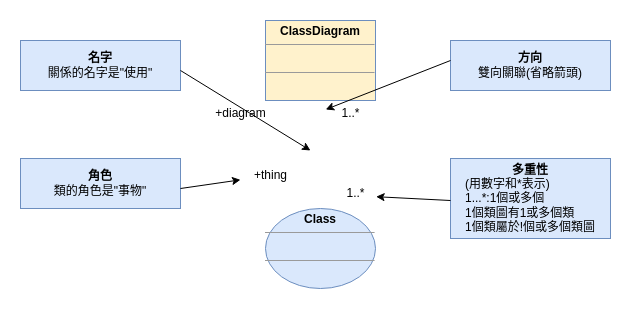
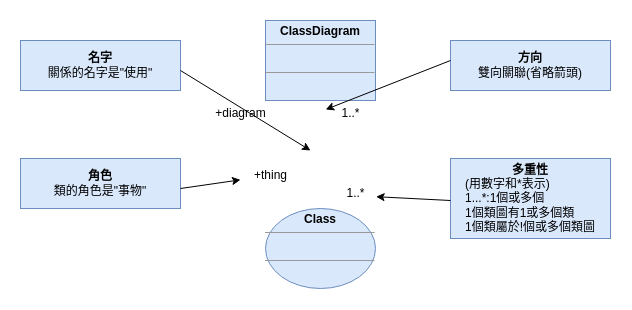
(321, 61) -> (321, 61)
